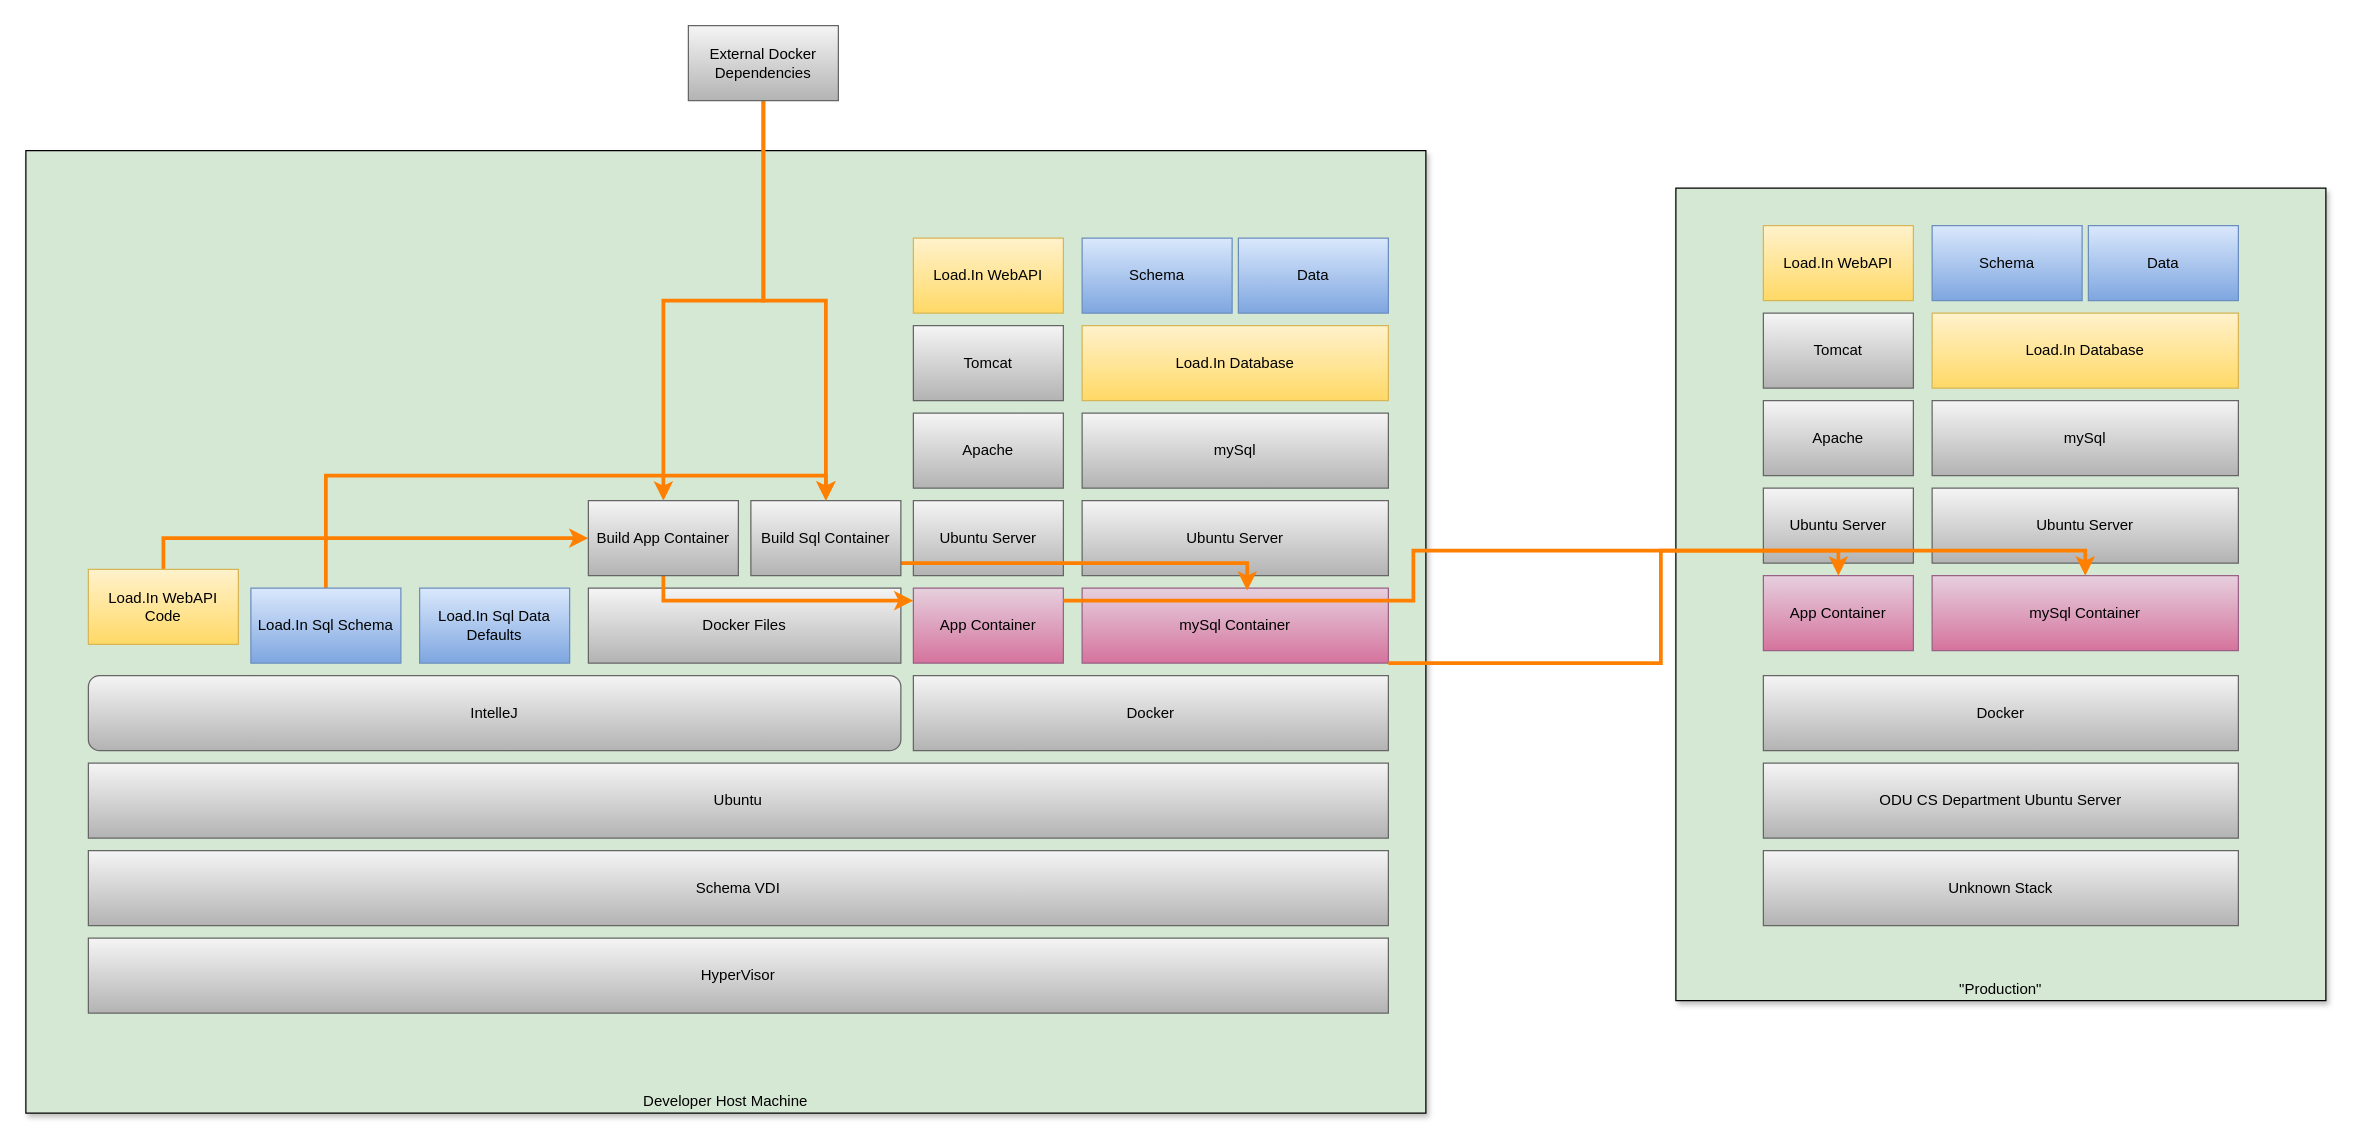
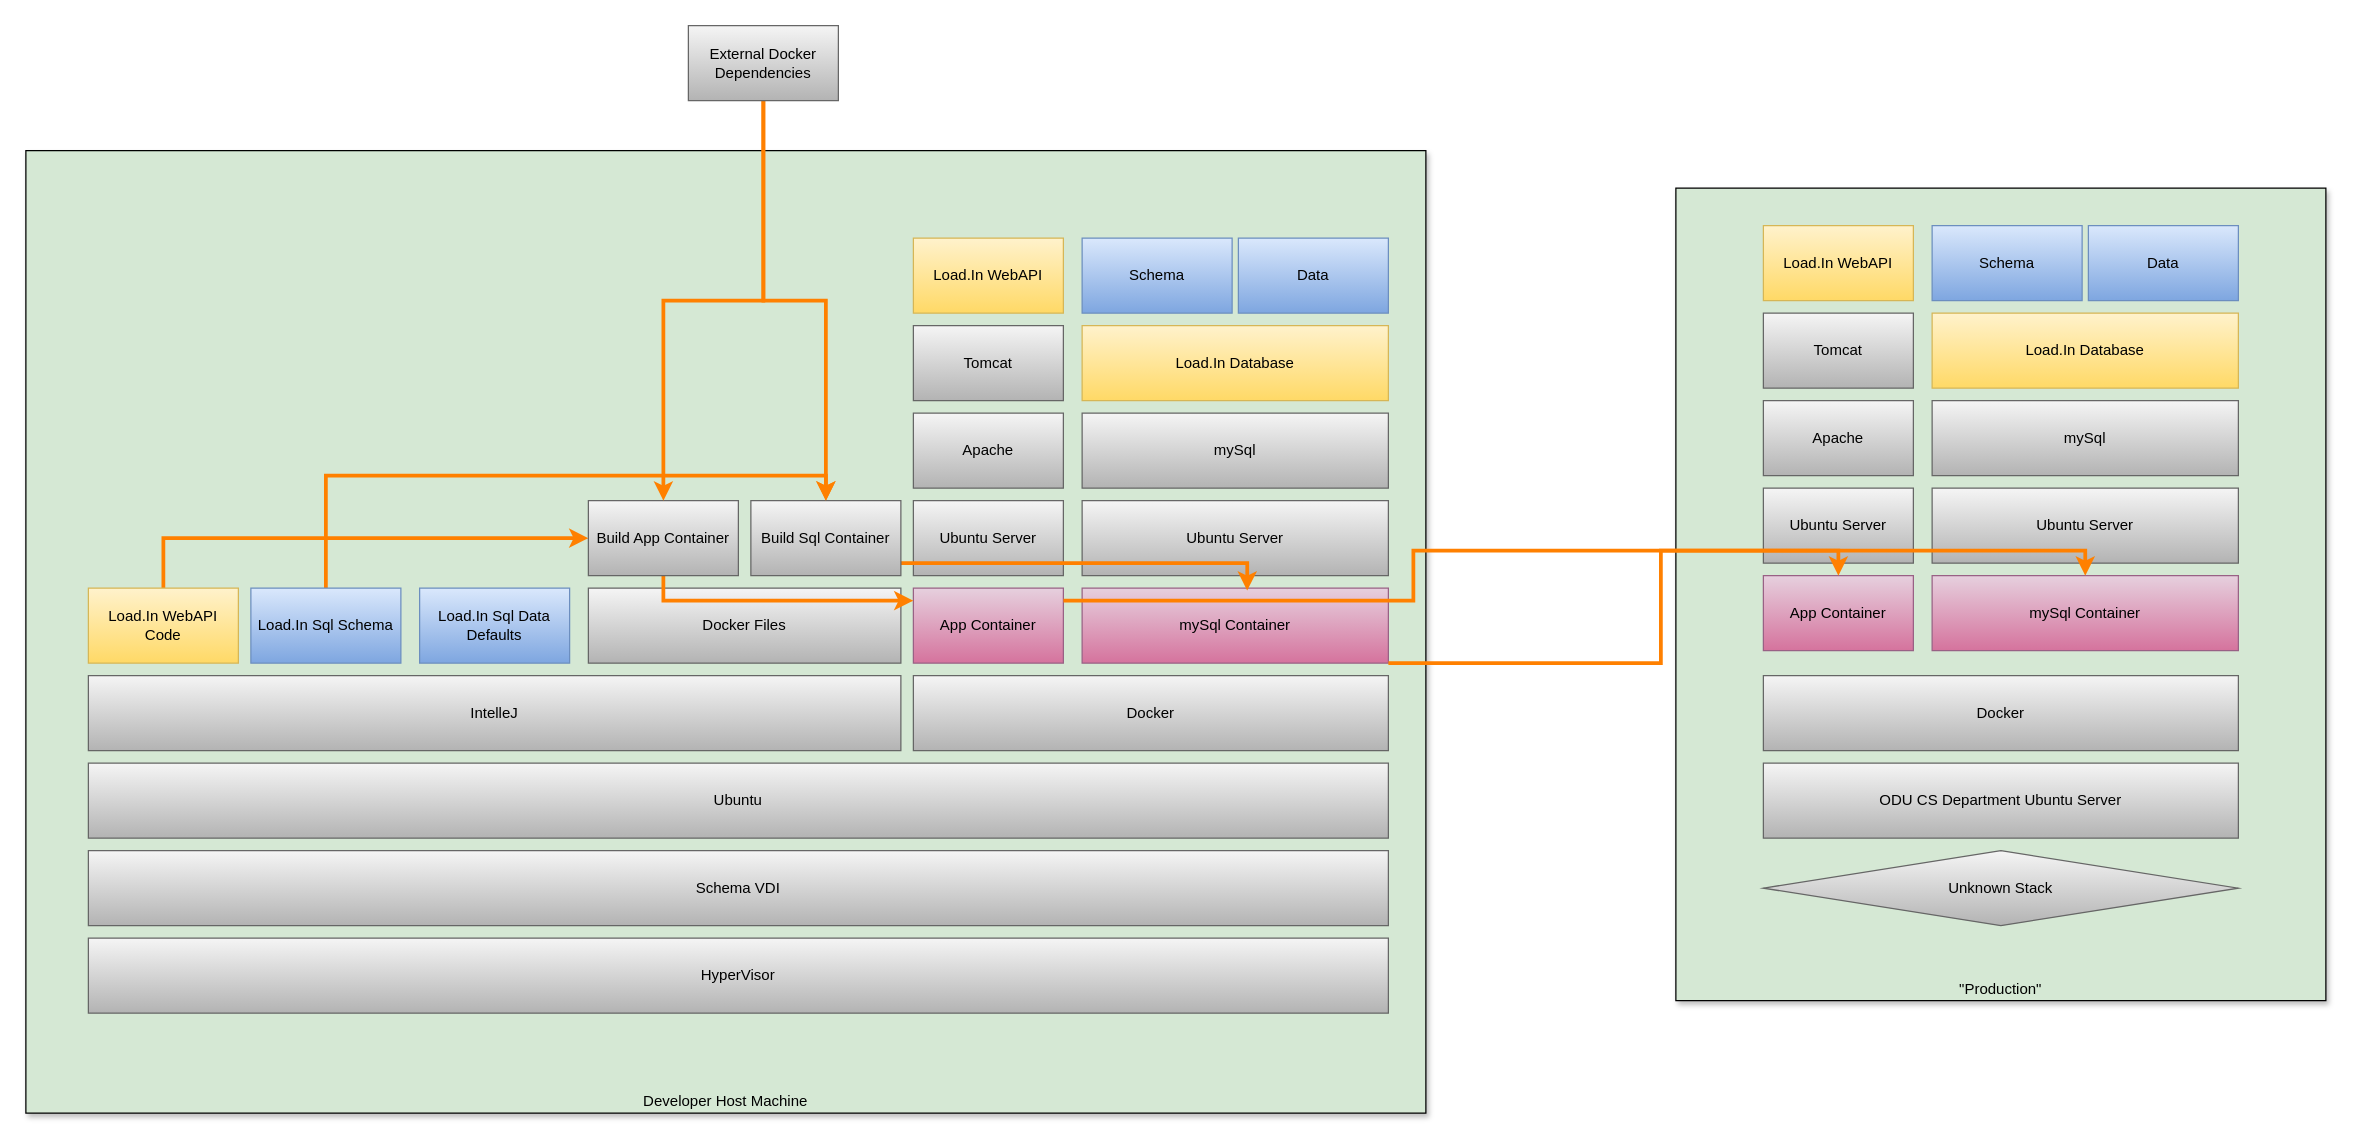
(163, 607) -> (163, 626)
(494, 713) -> (494, 713)
(2001, 888) -> (2001, 888)
